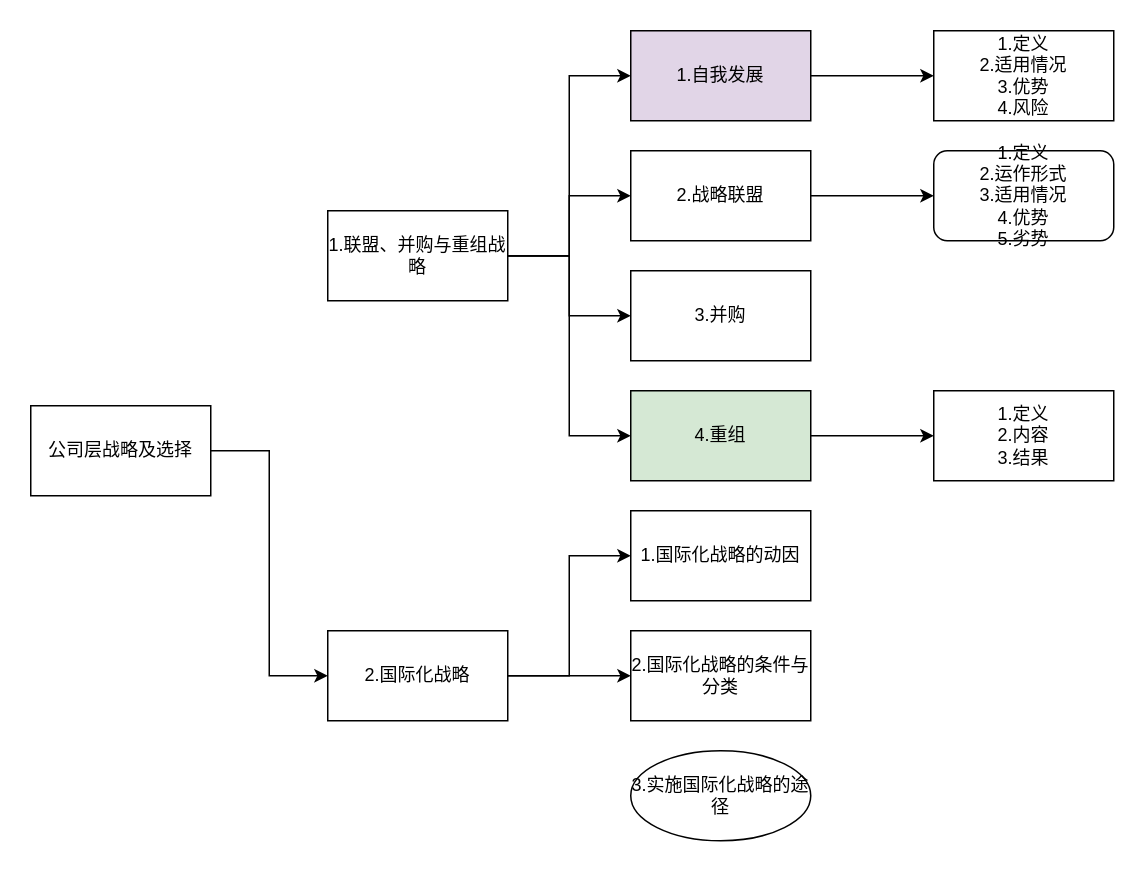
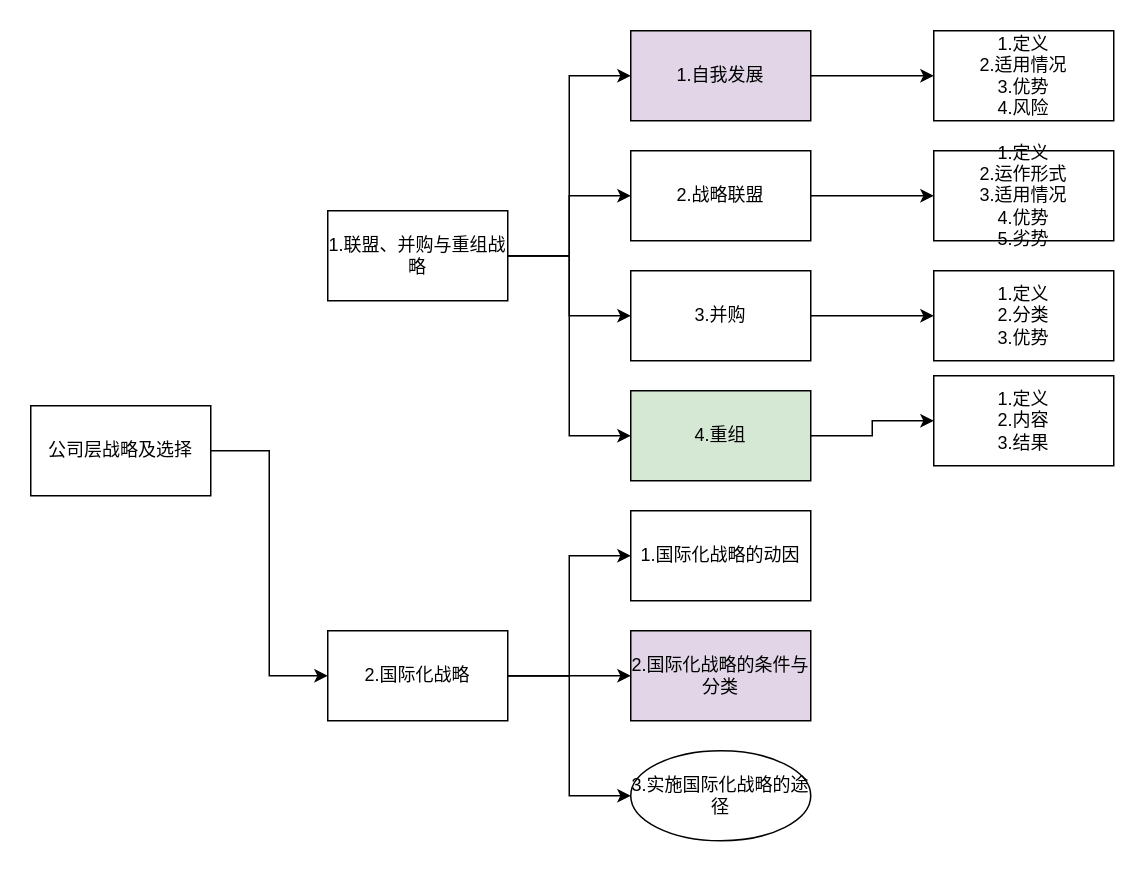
(1024, 196) -> (1024, 196)
none -> (867, 316)
none -> (1024, 316)
(1024, 436) -> (1024, 421)
(721, 676) -> (721, 676)
none -> (569, 762)
